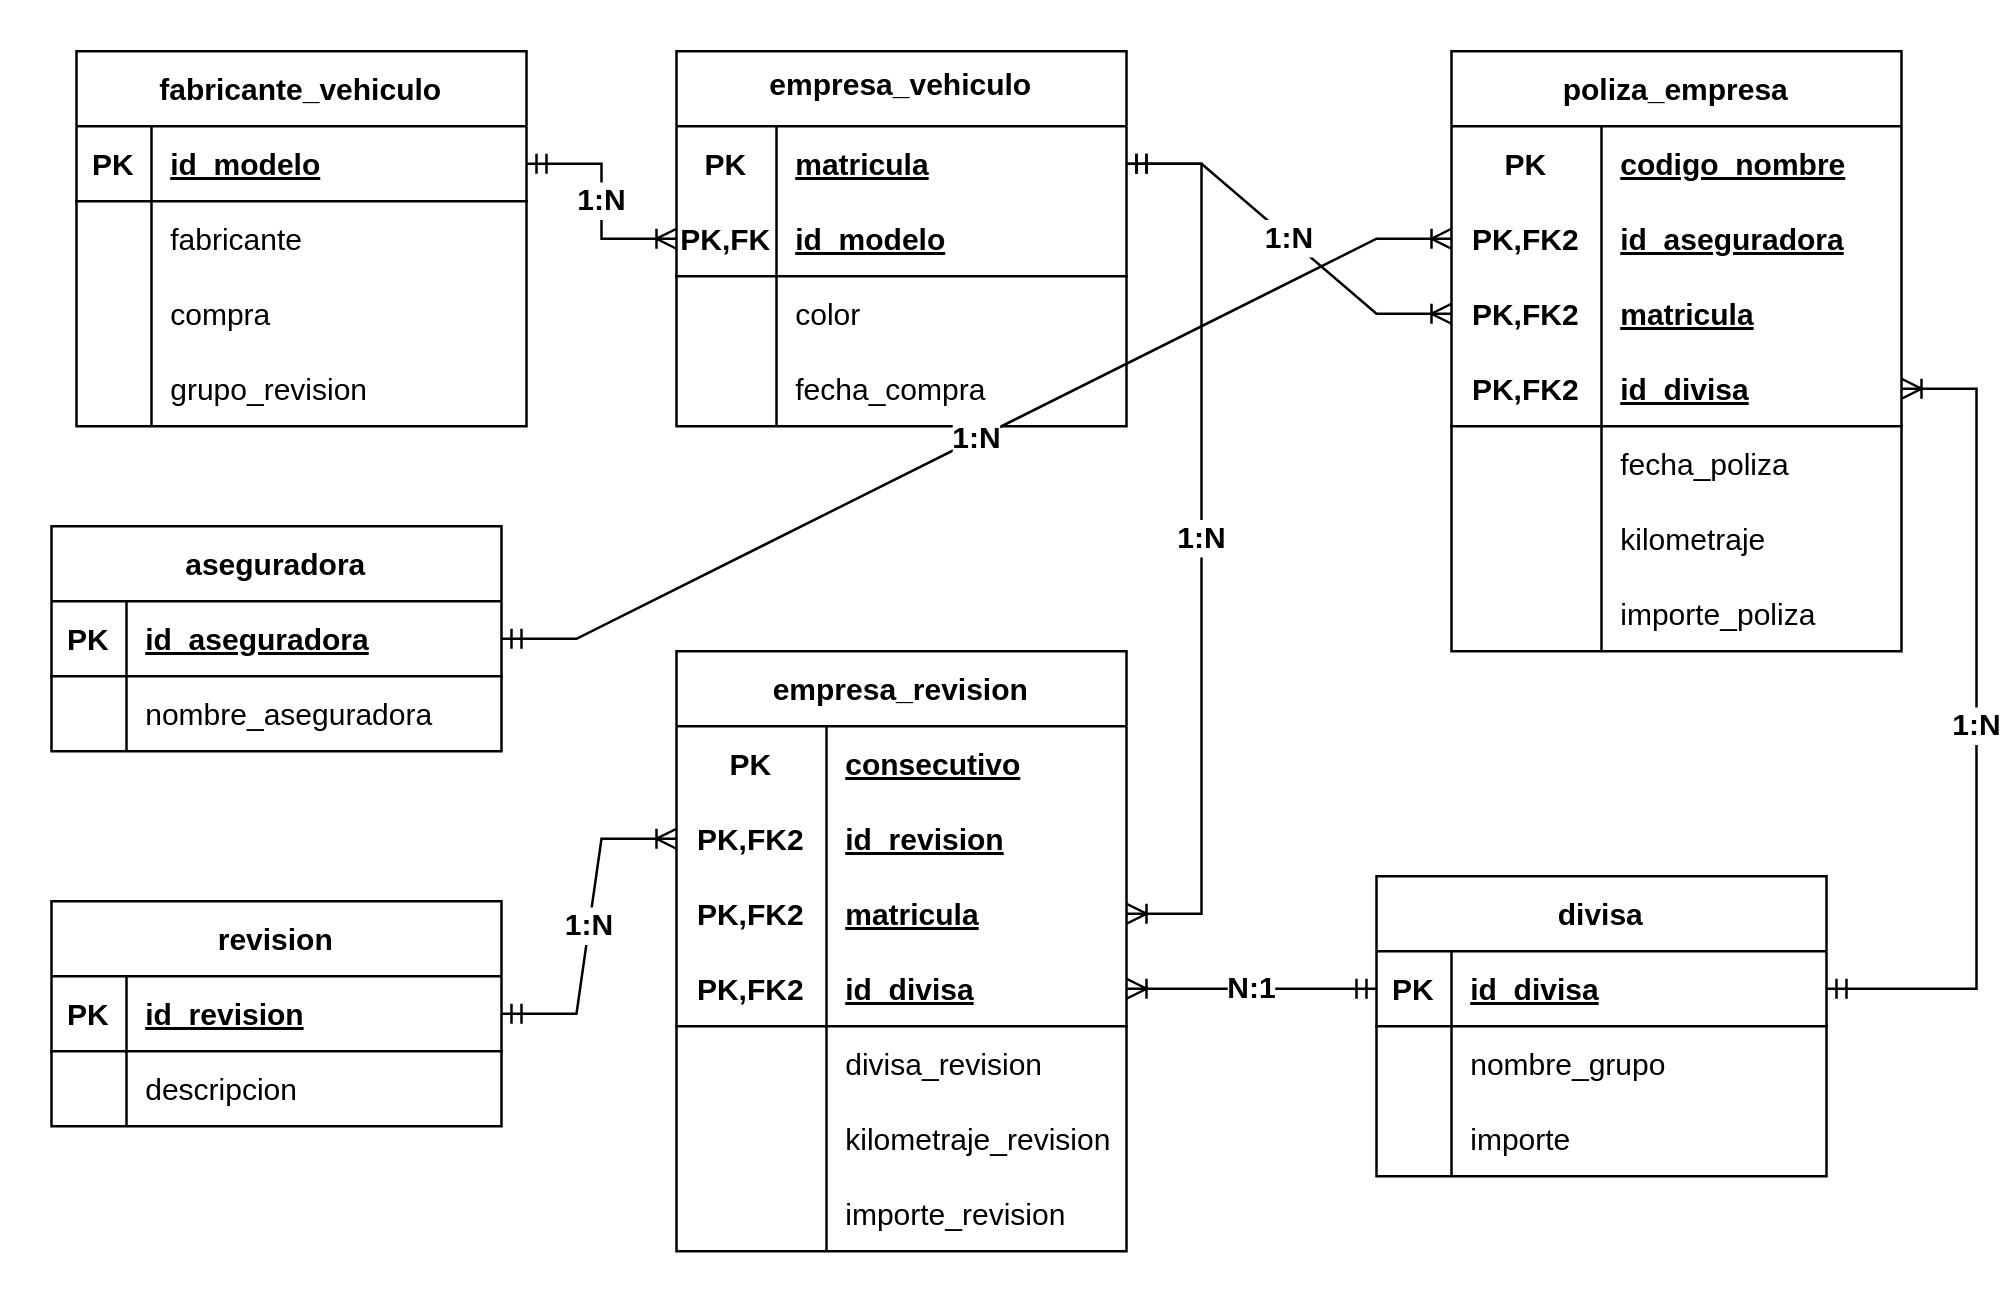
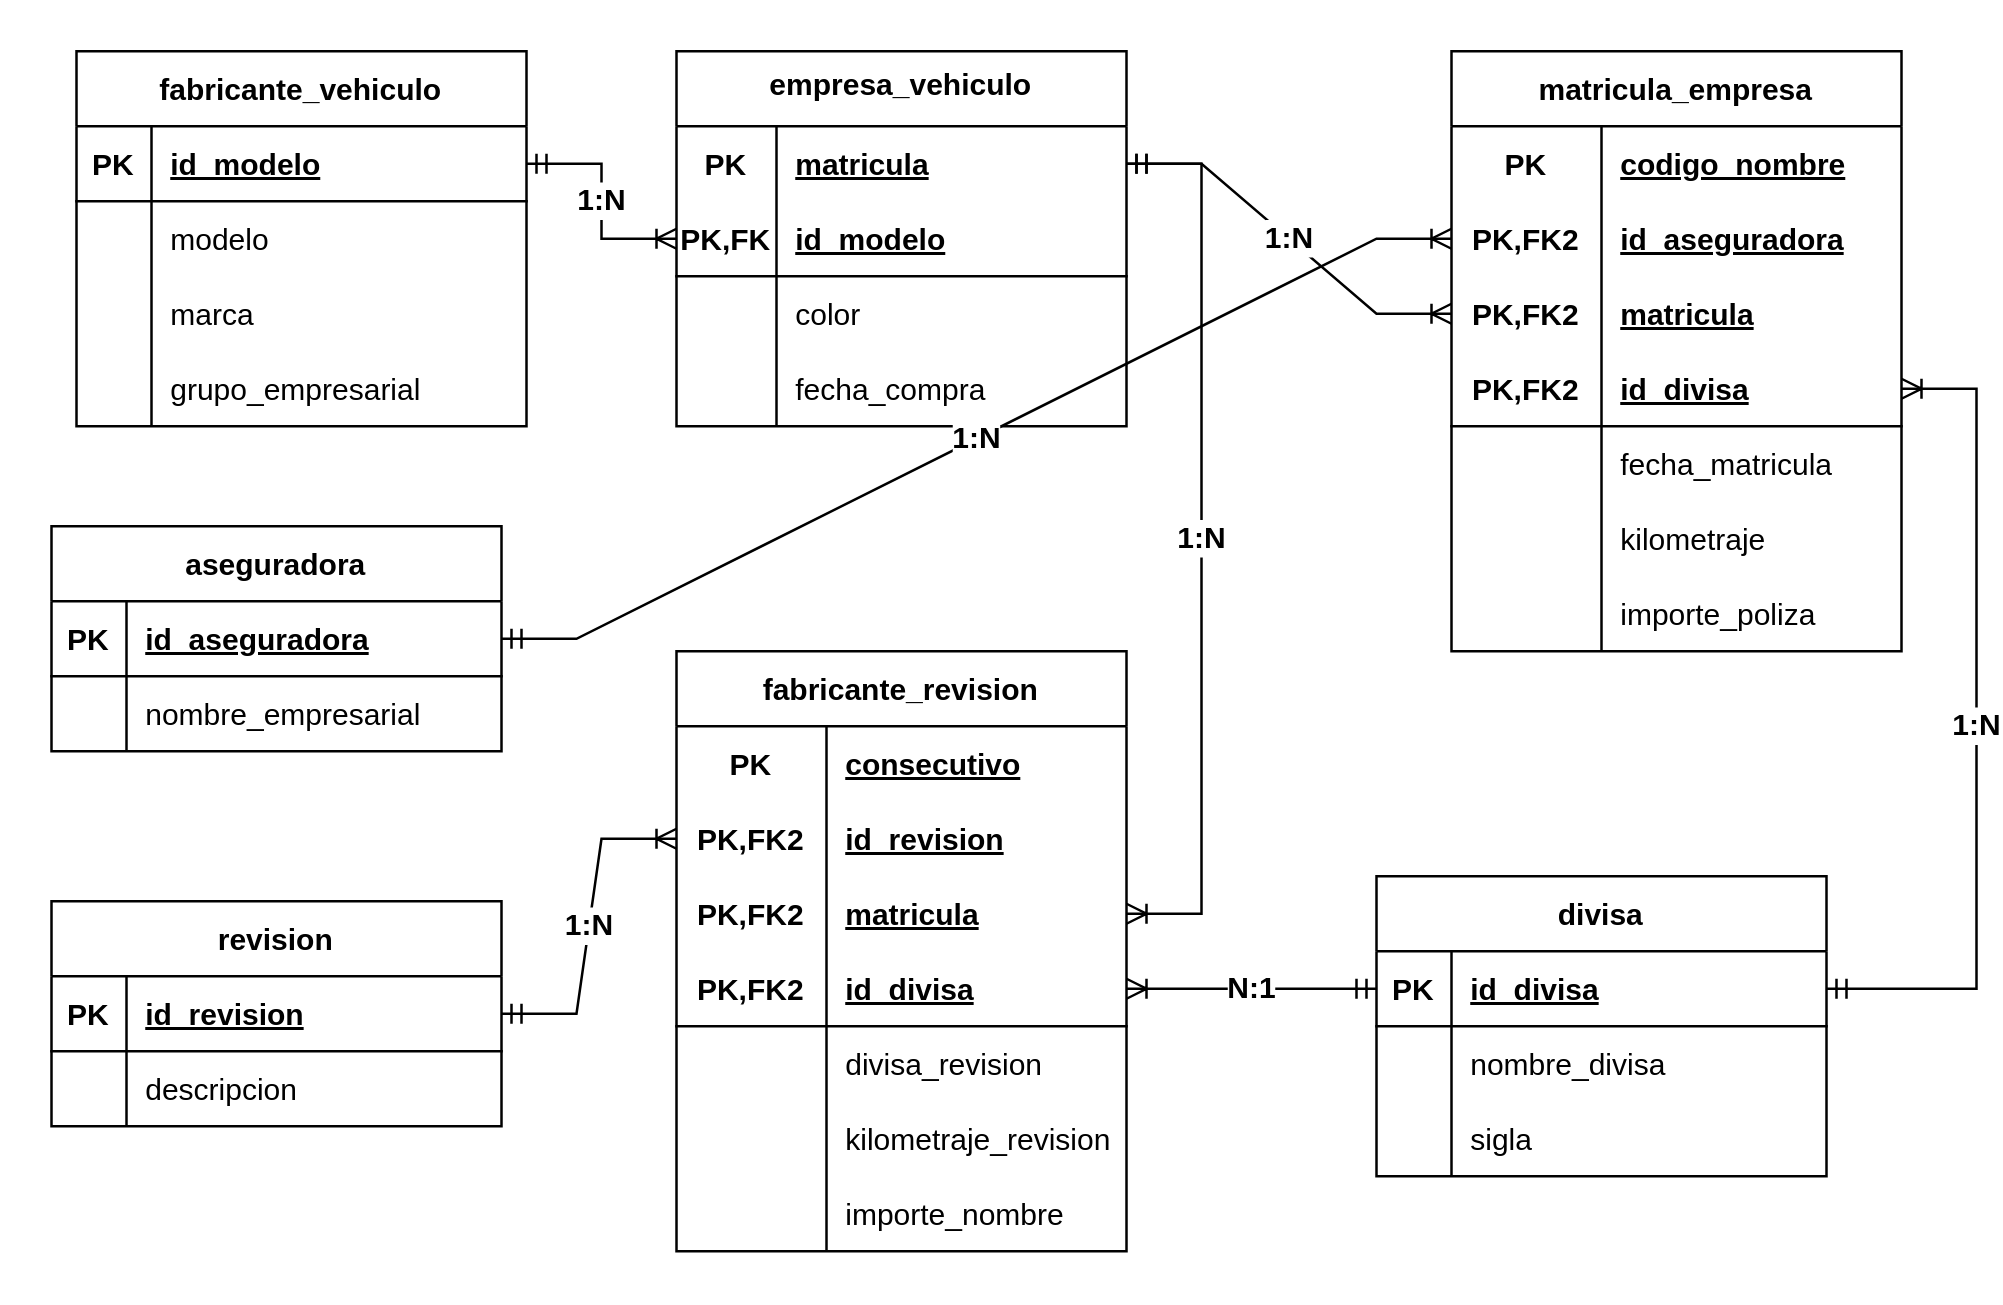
(1675, 90) -> (1675, 90)
(250, 240) -> (217, 240)
(220, 315) -> (212, 315)
(280, 390) -> (305, 390)
(1713, 465) -> (1738, 465)
(900, 690) -> (900, 690)
(296, 715) -> (288, 715)
(1571, 1065) -> (1571, 1065)
(1525, 1140) -> (1504, 1140)
(968, 1215) -> (959, 1215)
